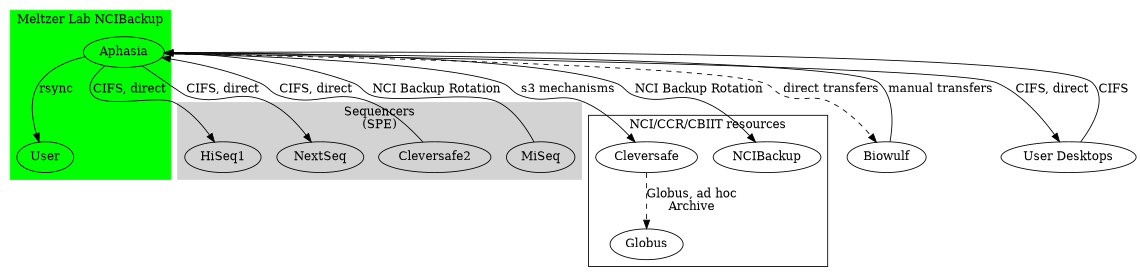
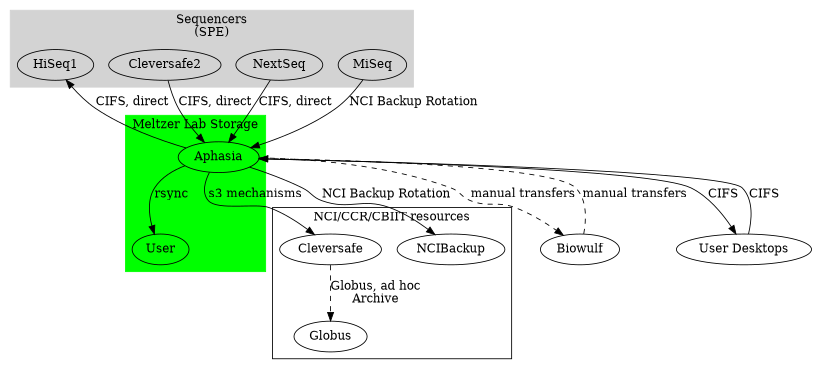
(91, 20) -> (196, 125)
(558, 59) -> (528, 174)
(831, 89) -> (523, 194)
(1052, 89) -> (723, 194)
(235, 97) -> (252, 108)
